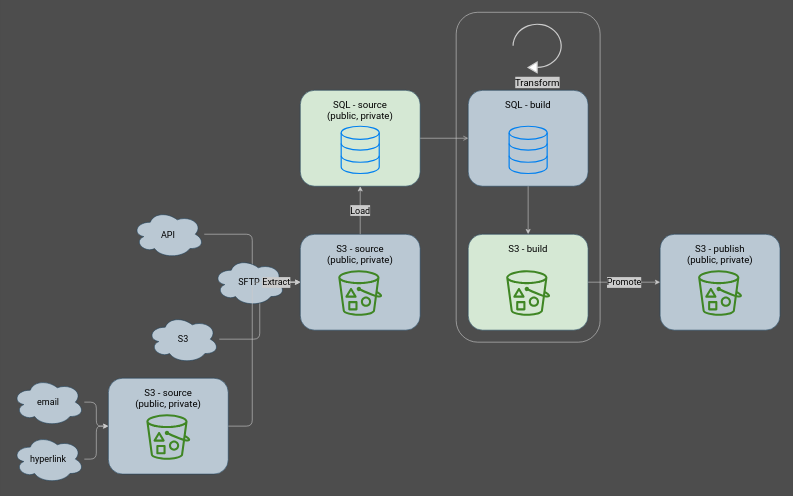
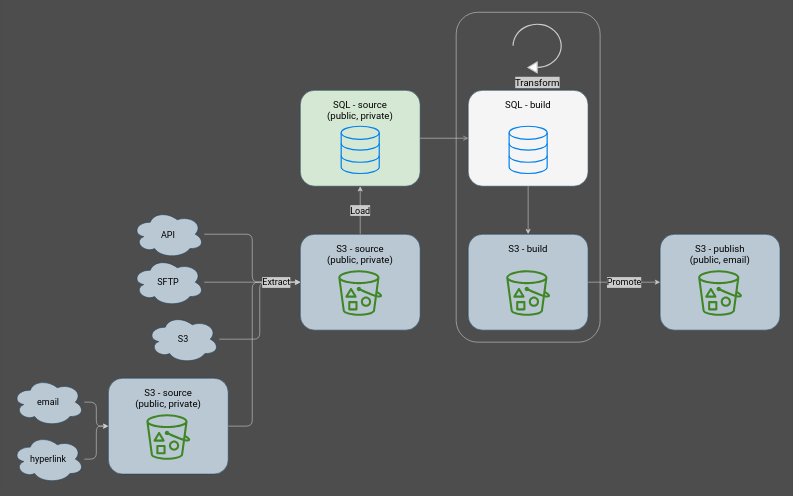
(528, 138) -> (528, 138)
(528, 249) -> (528, 249)
(720, 255) -> (720, 255)
(249, 282) -> (168, 282)
